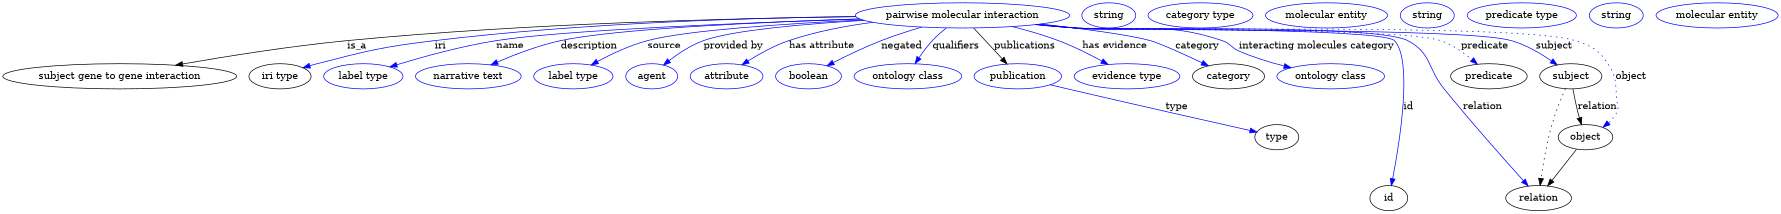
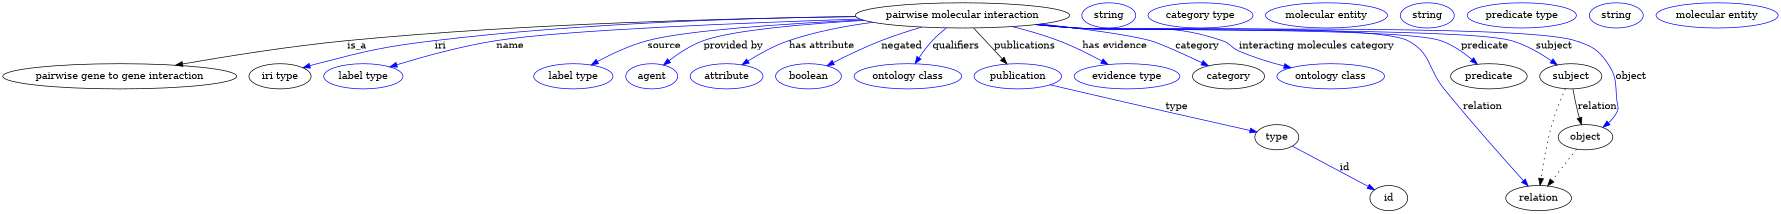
(962, 15) -> (962, 15)
(1257, 30) -> (1257, 30)
(1471, 32) -> (1471, 32)
(1396, 43) -> (1330, 166)
(120, 76) -> (120, 76)
(468, 76) -> none
(1564, 165) -> (1564, 165)
